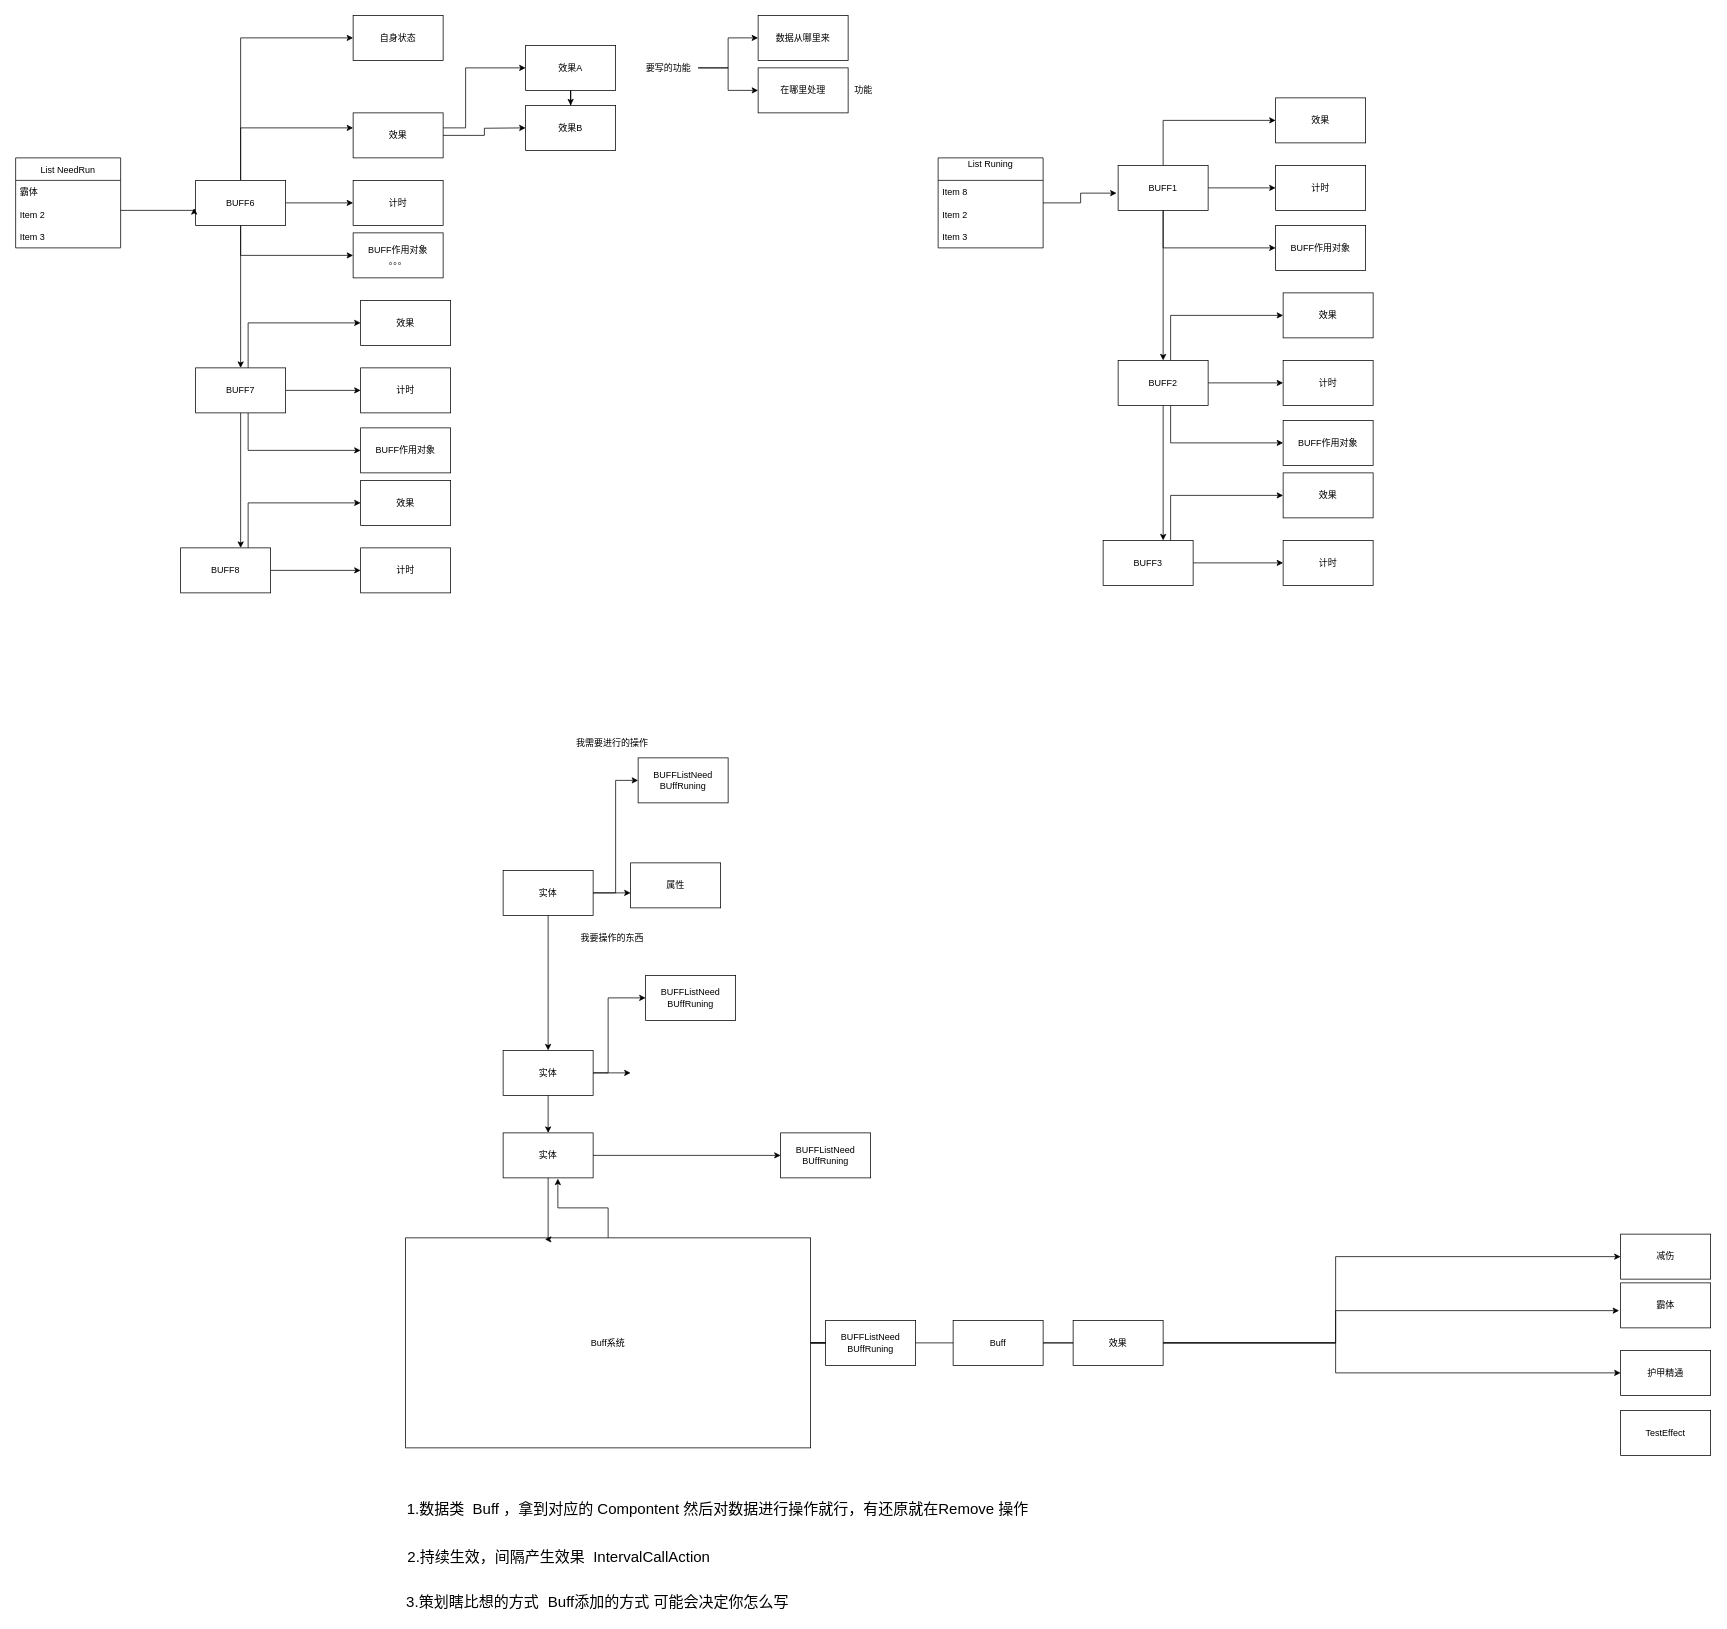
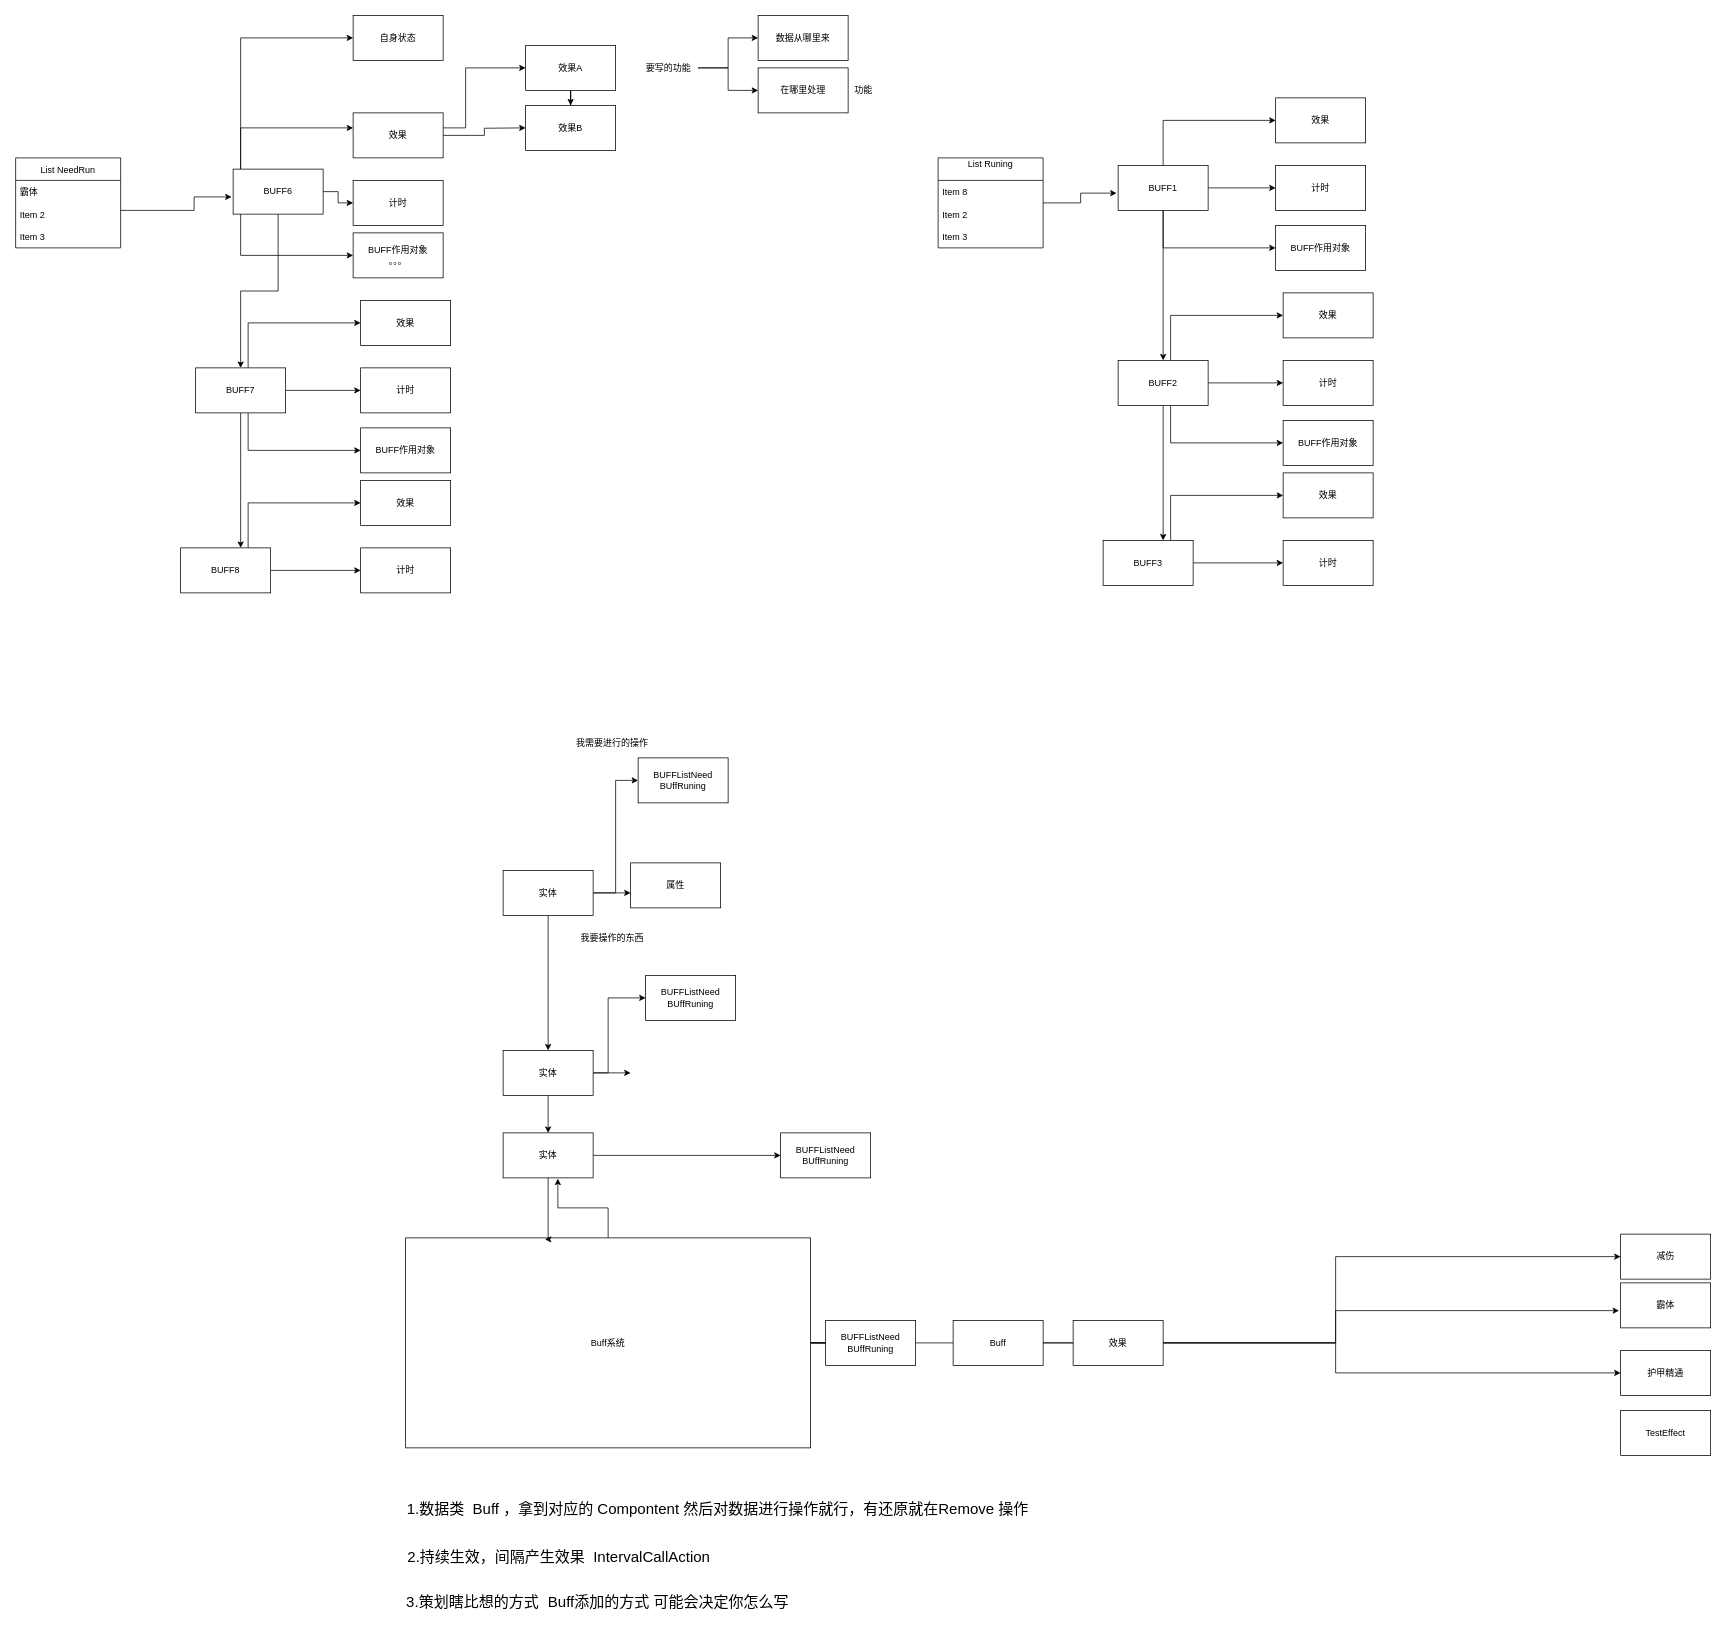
(240, 203) -> (278, 192)
